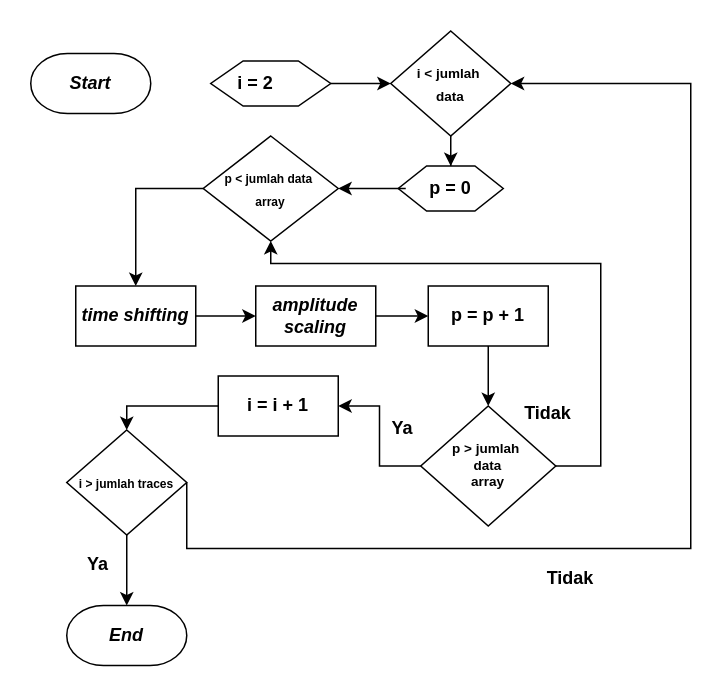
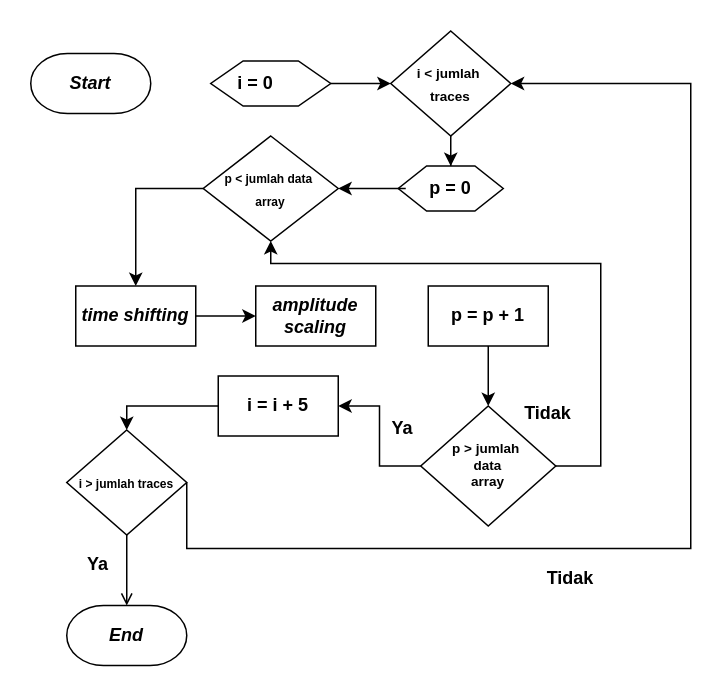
(256, 83) -> (256, 83)
(451, 83) -> (451, 83)
(404, 316) -> none
(278, 406) -> (278, 406)
(127, 594) -> (127, 596)
